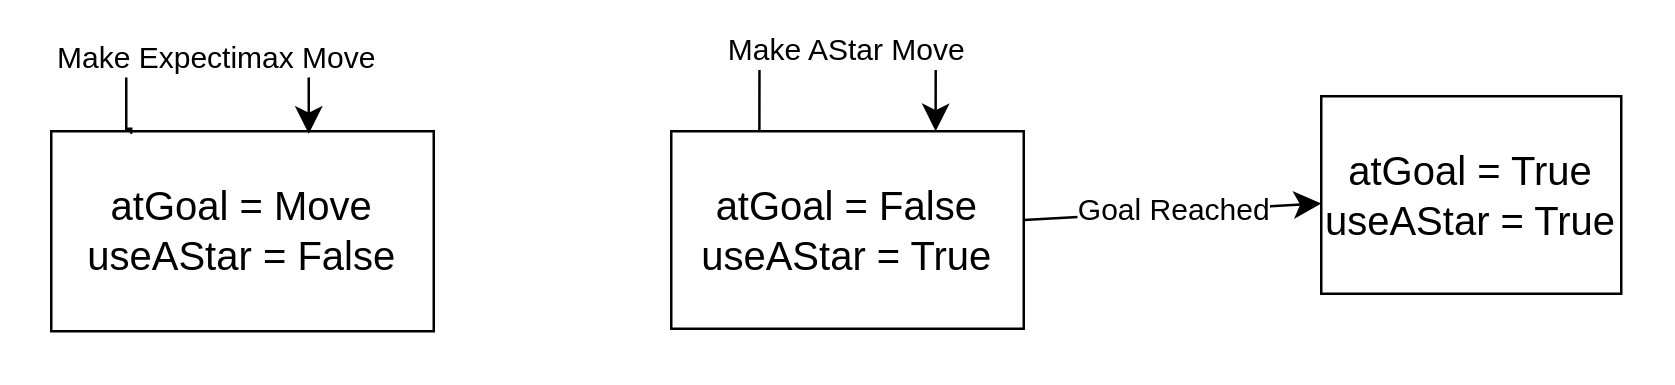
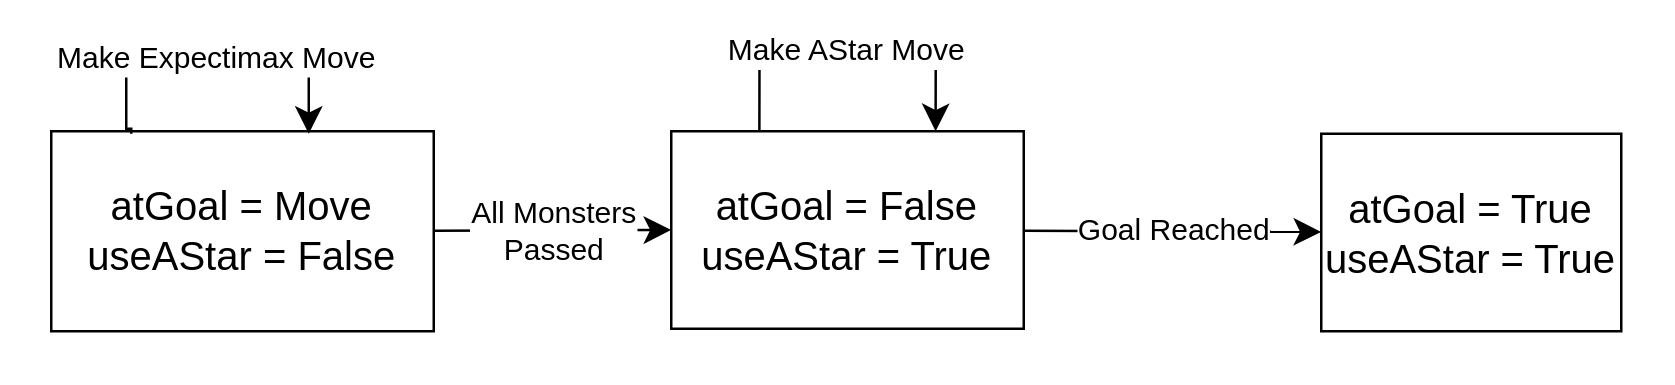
(1471, 195) -> (1471, 233)
none -> (452, 231)
